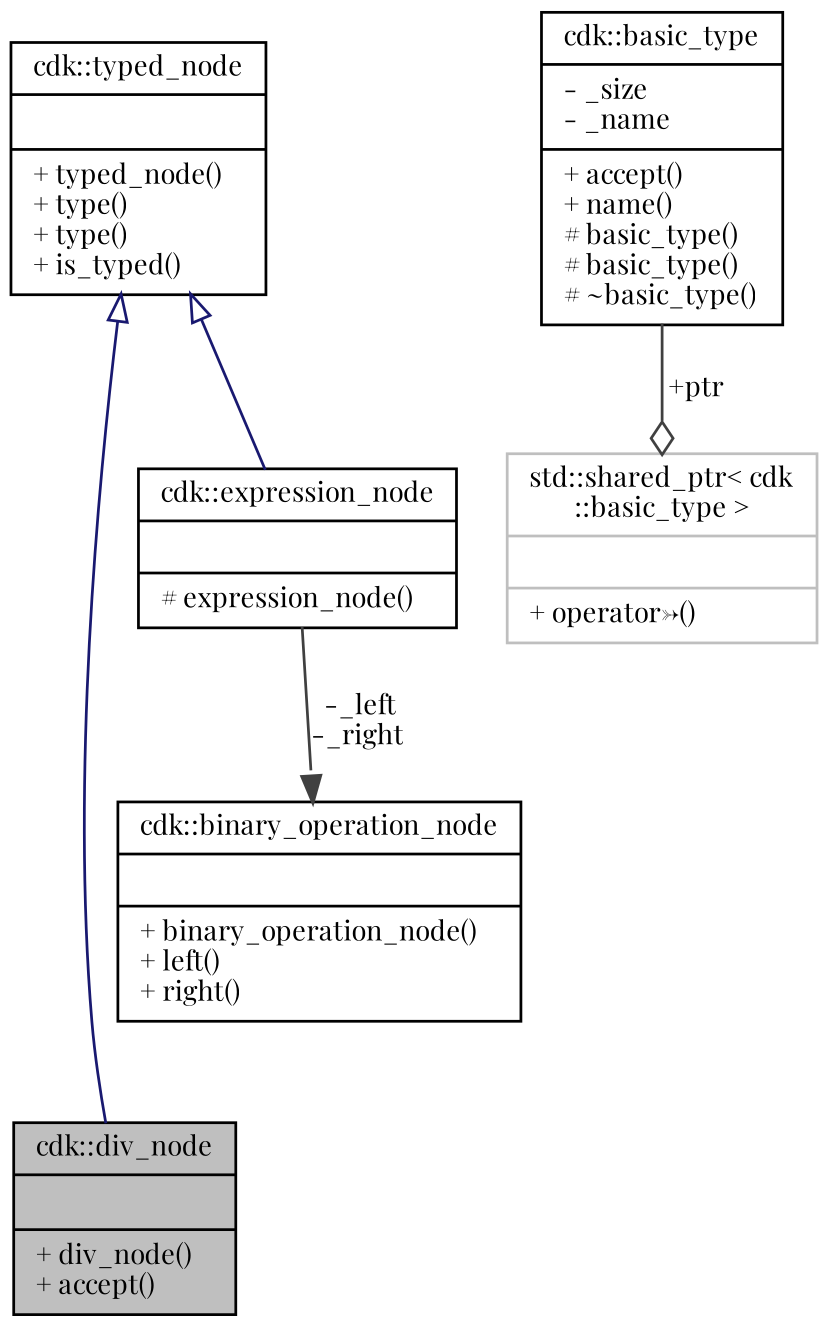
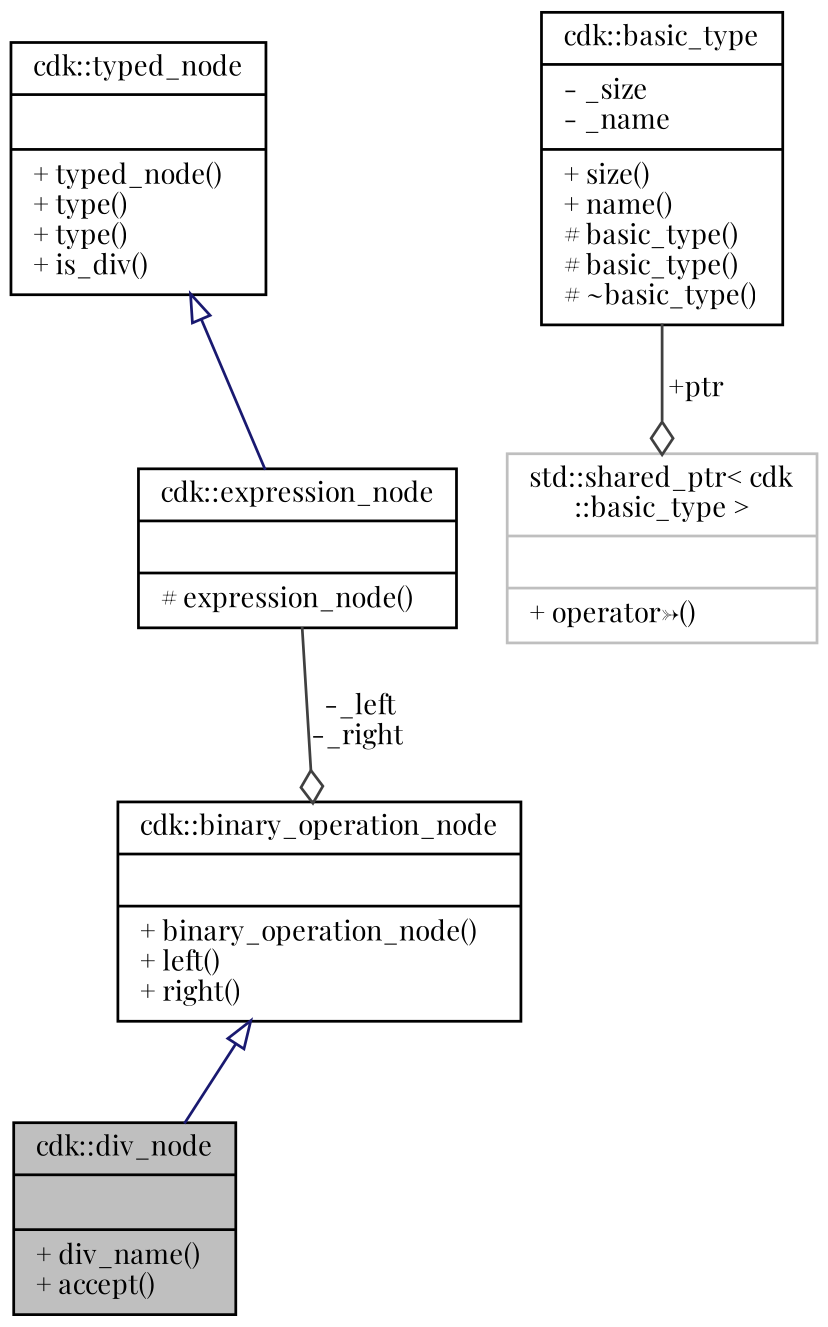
(624, 175) -> (607, 175)
(108, 266) -> (92, 266)
(307, 699) -> (307, 699)
(86, 722) -> (210, 1084)
(115, 1256) -> (119, 1256)
